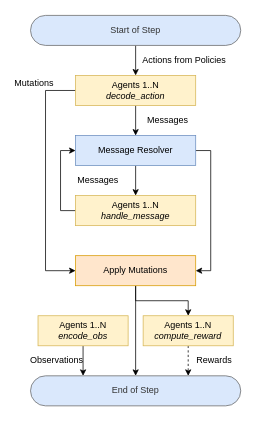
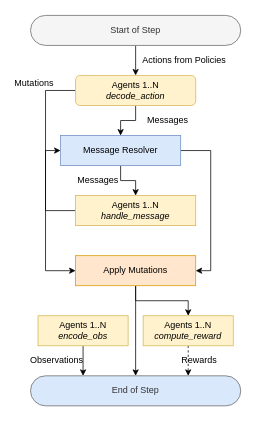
(135, 30) -> (135, 30)
(135, 90) -> (135, 90)
(135, 150) -> (120, 150)
(214, 360) -> (199, 360)
